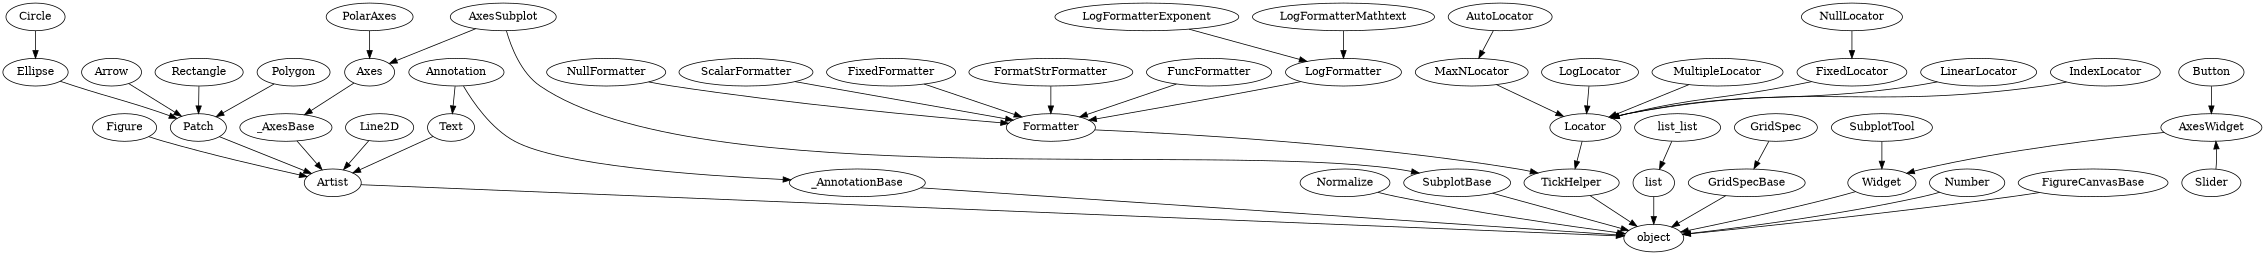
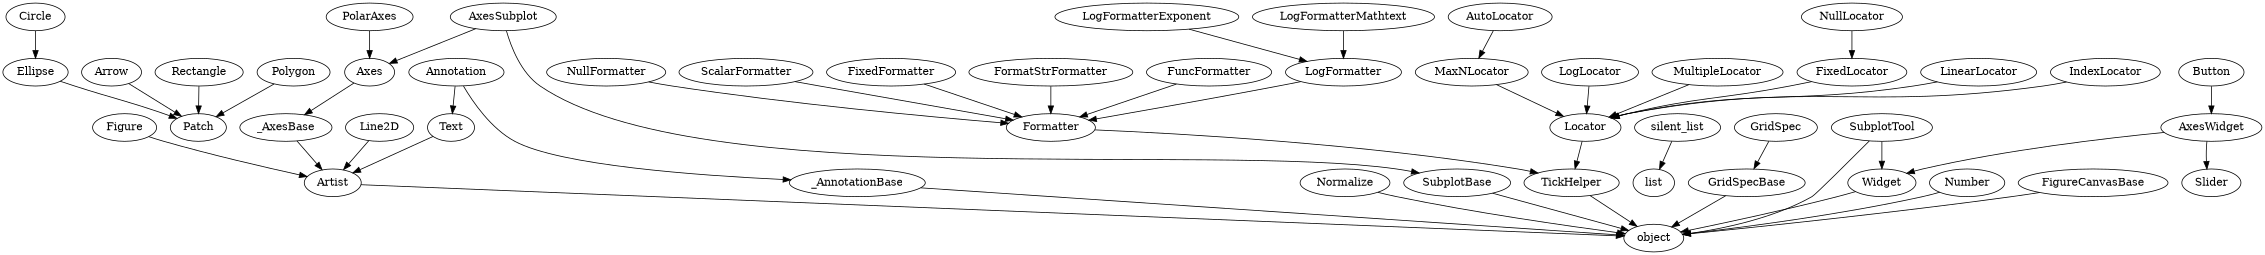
(1678, 127) -> (1678, 127)
(262, 154) -> none
(2217, 159) -> (2206, 151)
(1654, 207) -> (1809, 198)
